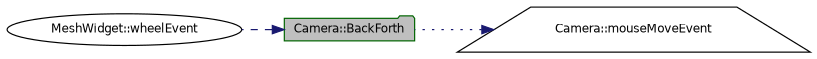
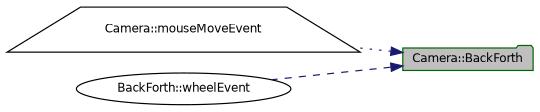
(124, 30) -> (184, 89)
(448, 30) -> (372, 49)
